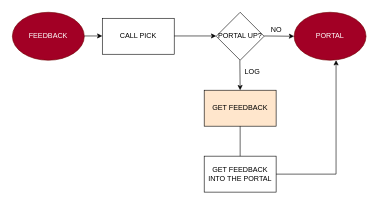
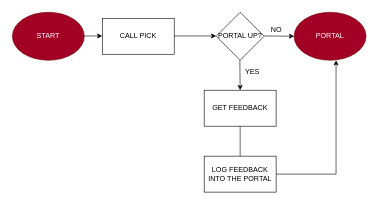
(48, 36) -> (48, 36)
(253, 72) -> (253, 72)
(240, 108) -> (240, 108)
(240, 174) -> (240, 174)
